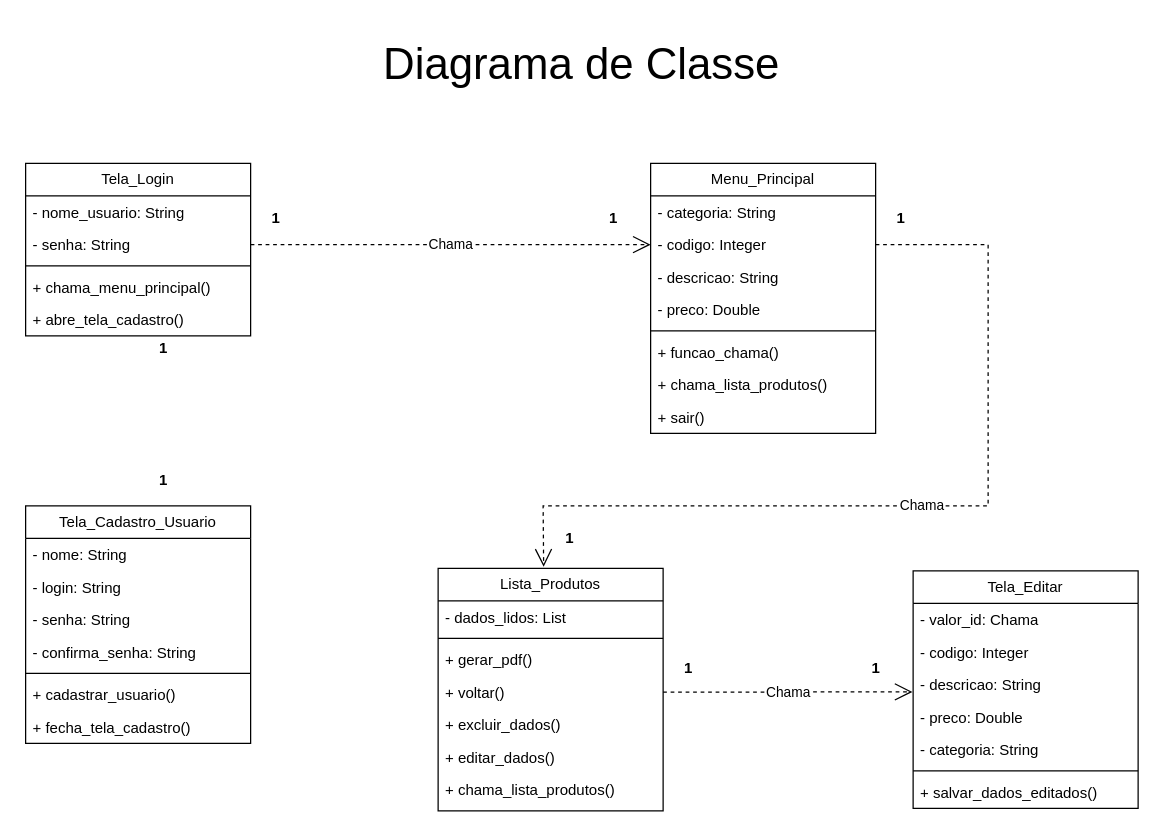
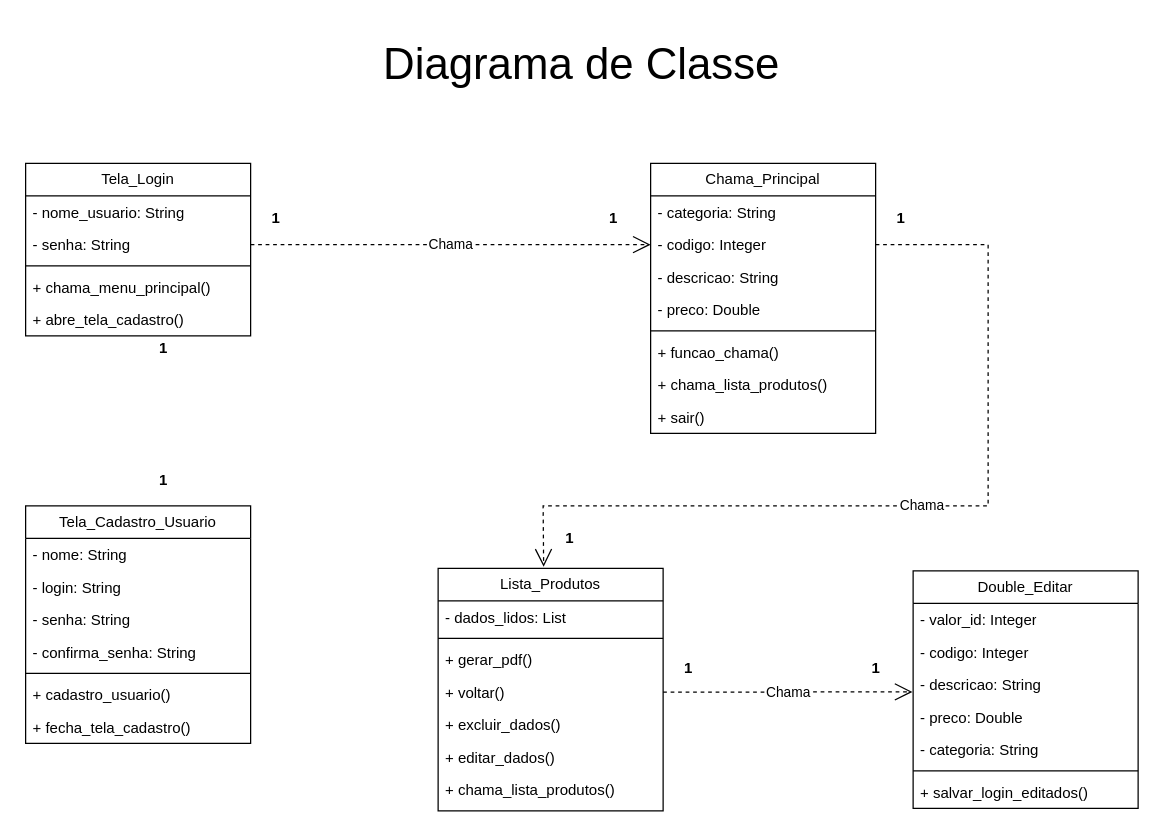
(763, 179) -> (763, 179)
(1026, 587) -> (1026, 587)
(982, 621) -> (991, 621)
(117, 696) -> (113, 696)
(1020, 793) -> (1016, 793)
